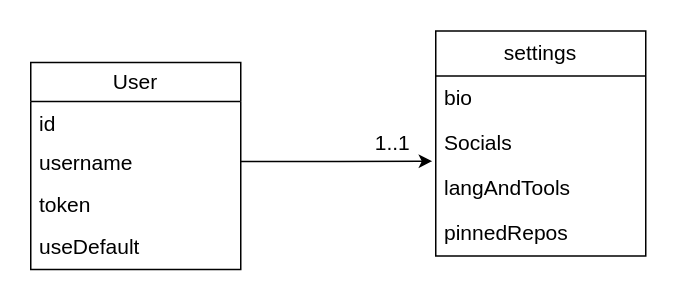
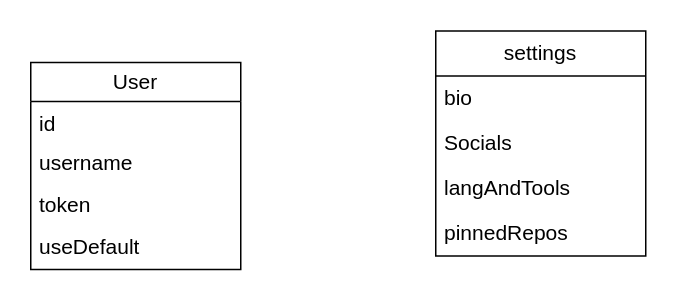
(331, 161) -> none
